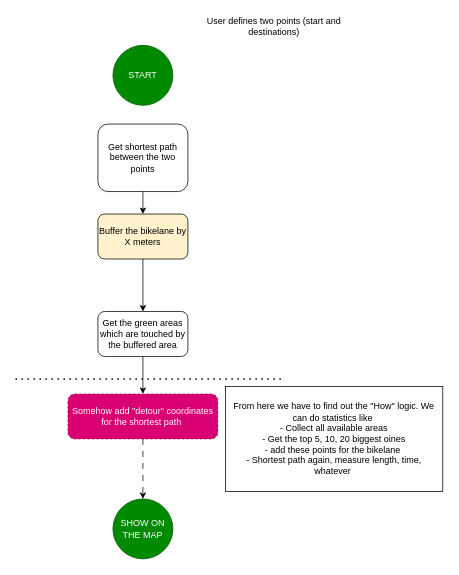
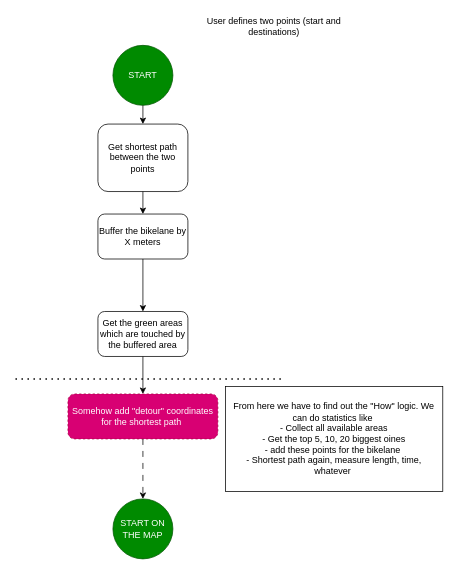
none -> (143, 117)
(143, 237) -> (143, 237)
(143, 529) -> (143, 529)
